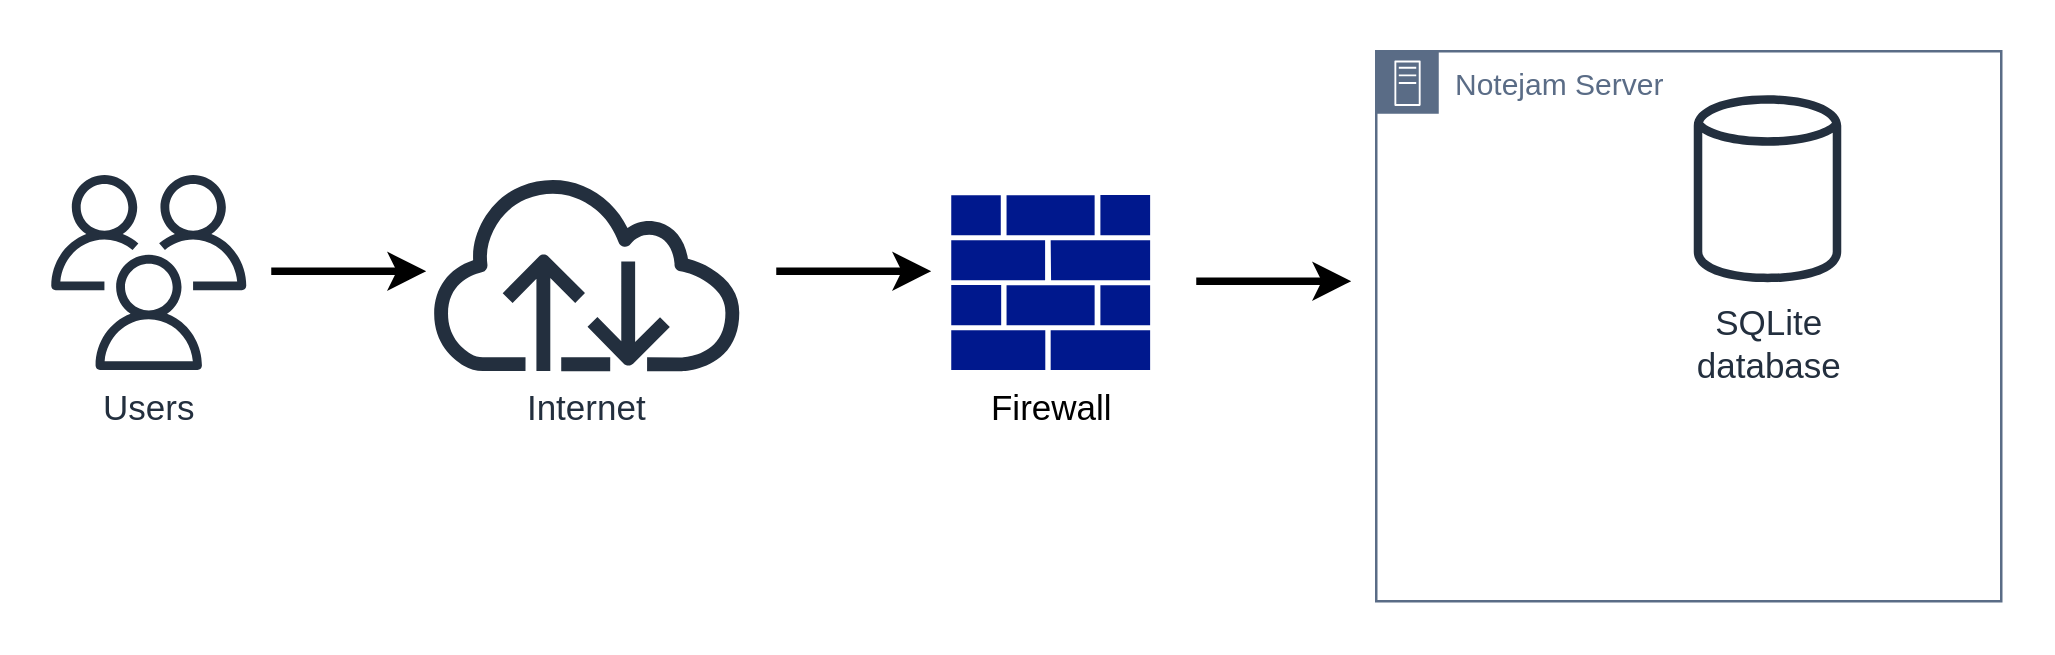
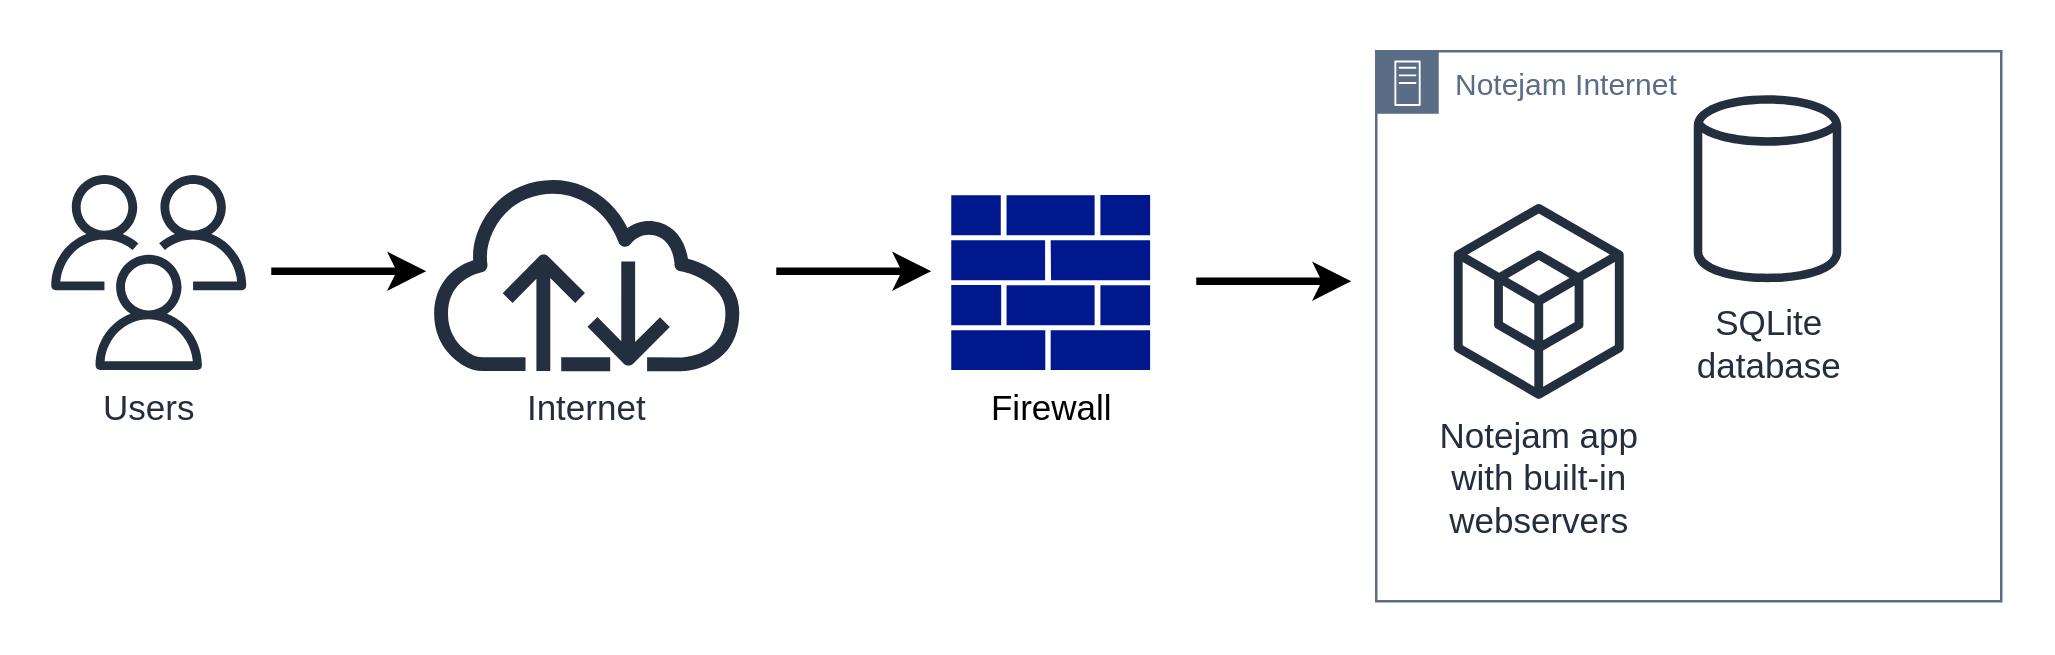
(1570, 87) -> (1587, 87)
none -> (1539, 301)
